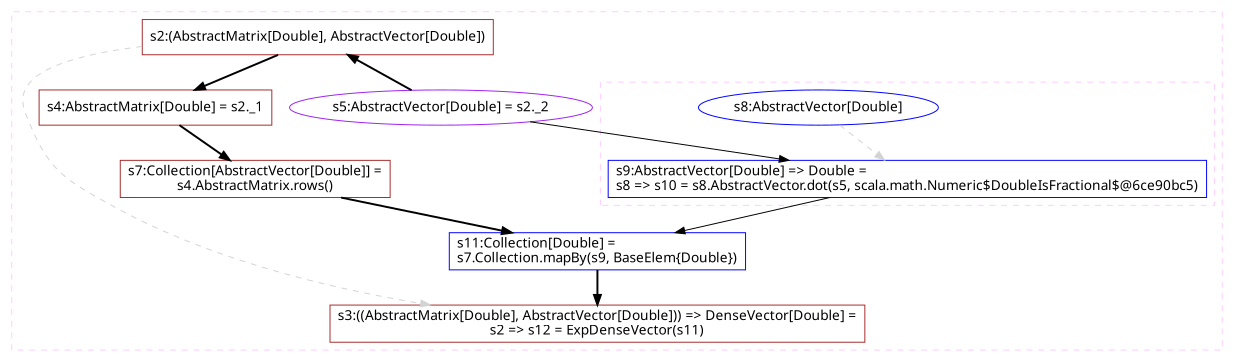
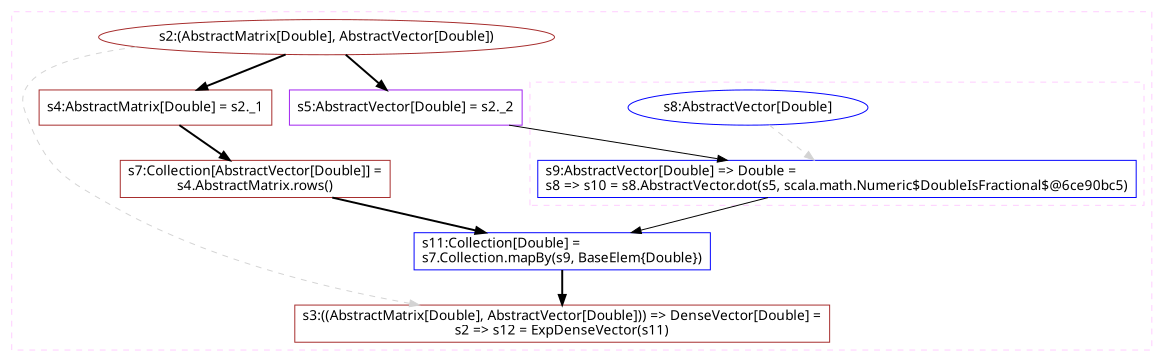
(318, 37) -> (327, 37)
(384, 75) -> (362, 69)
(441, 108) -> (406, 108)
